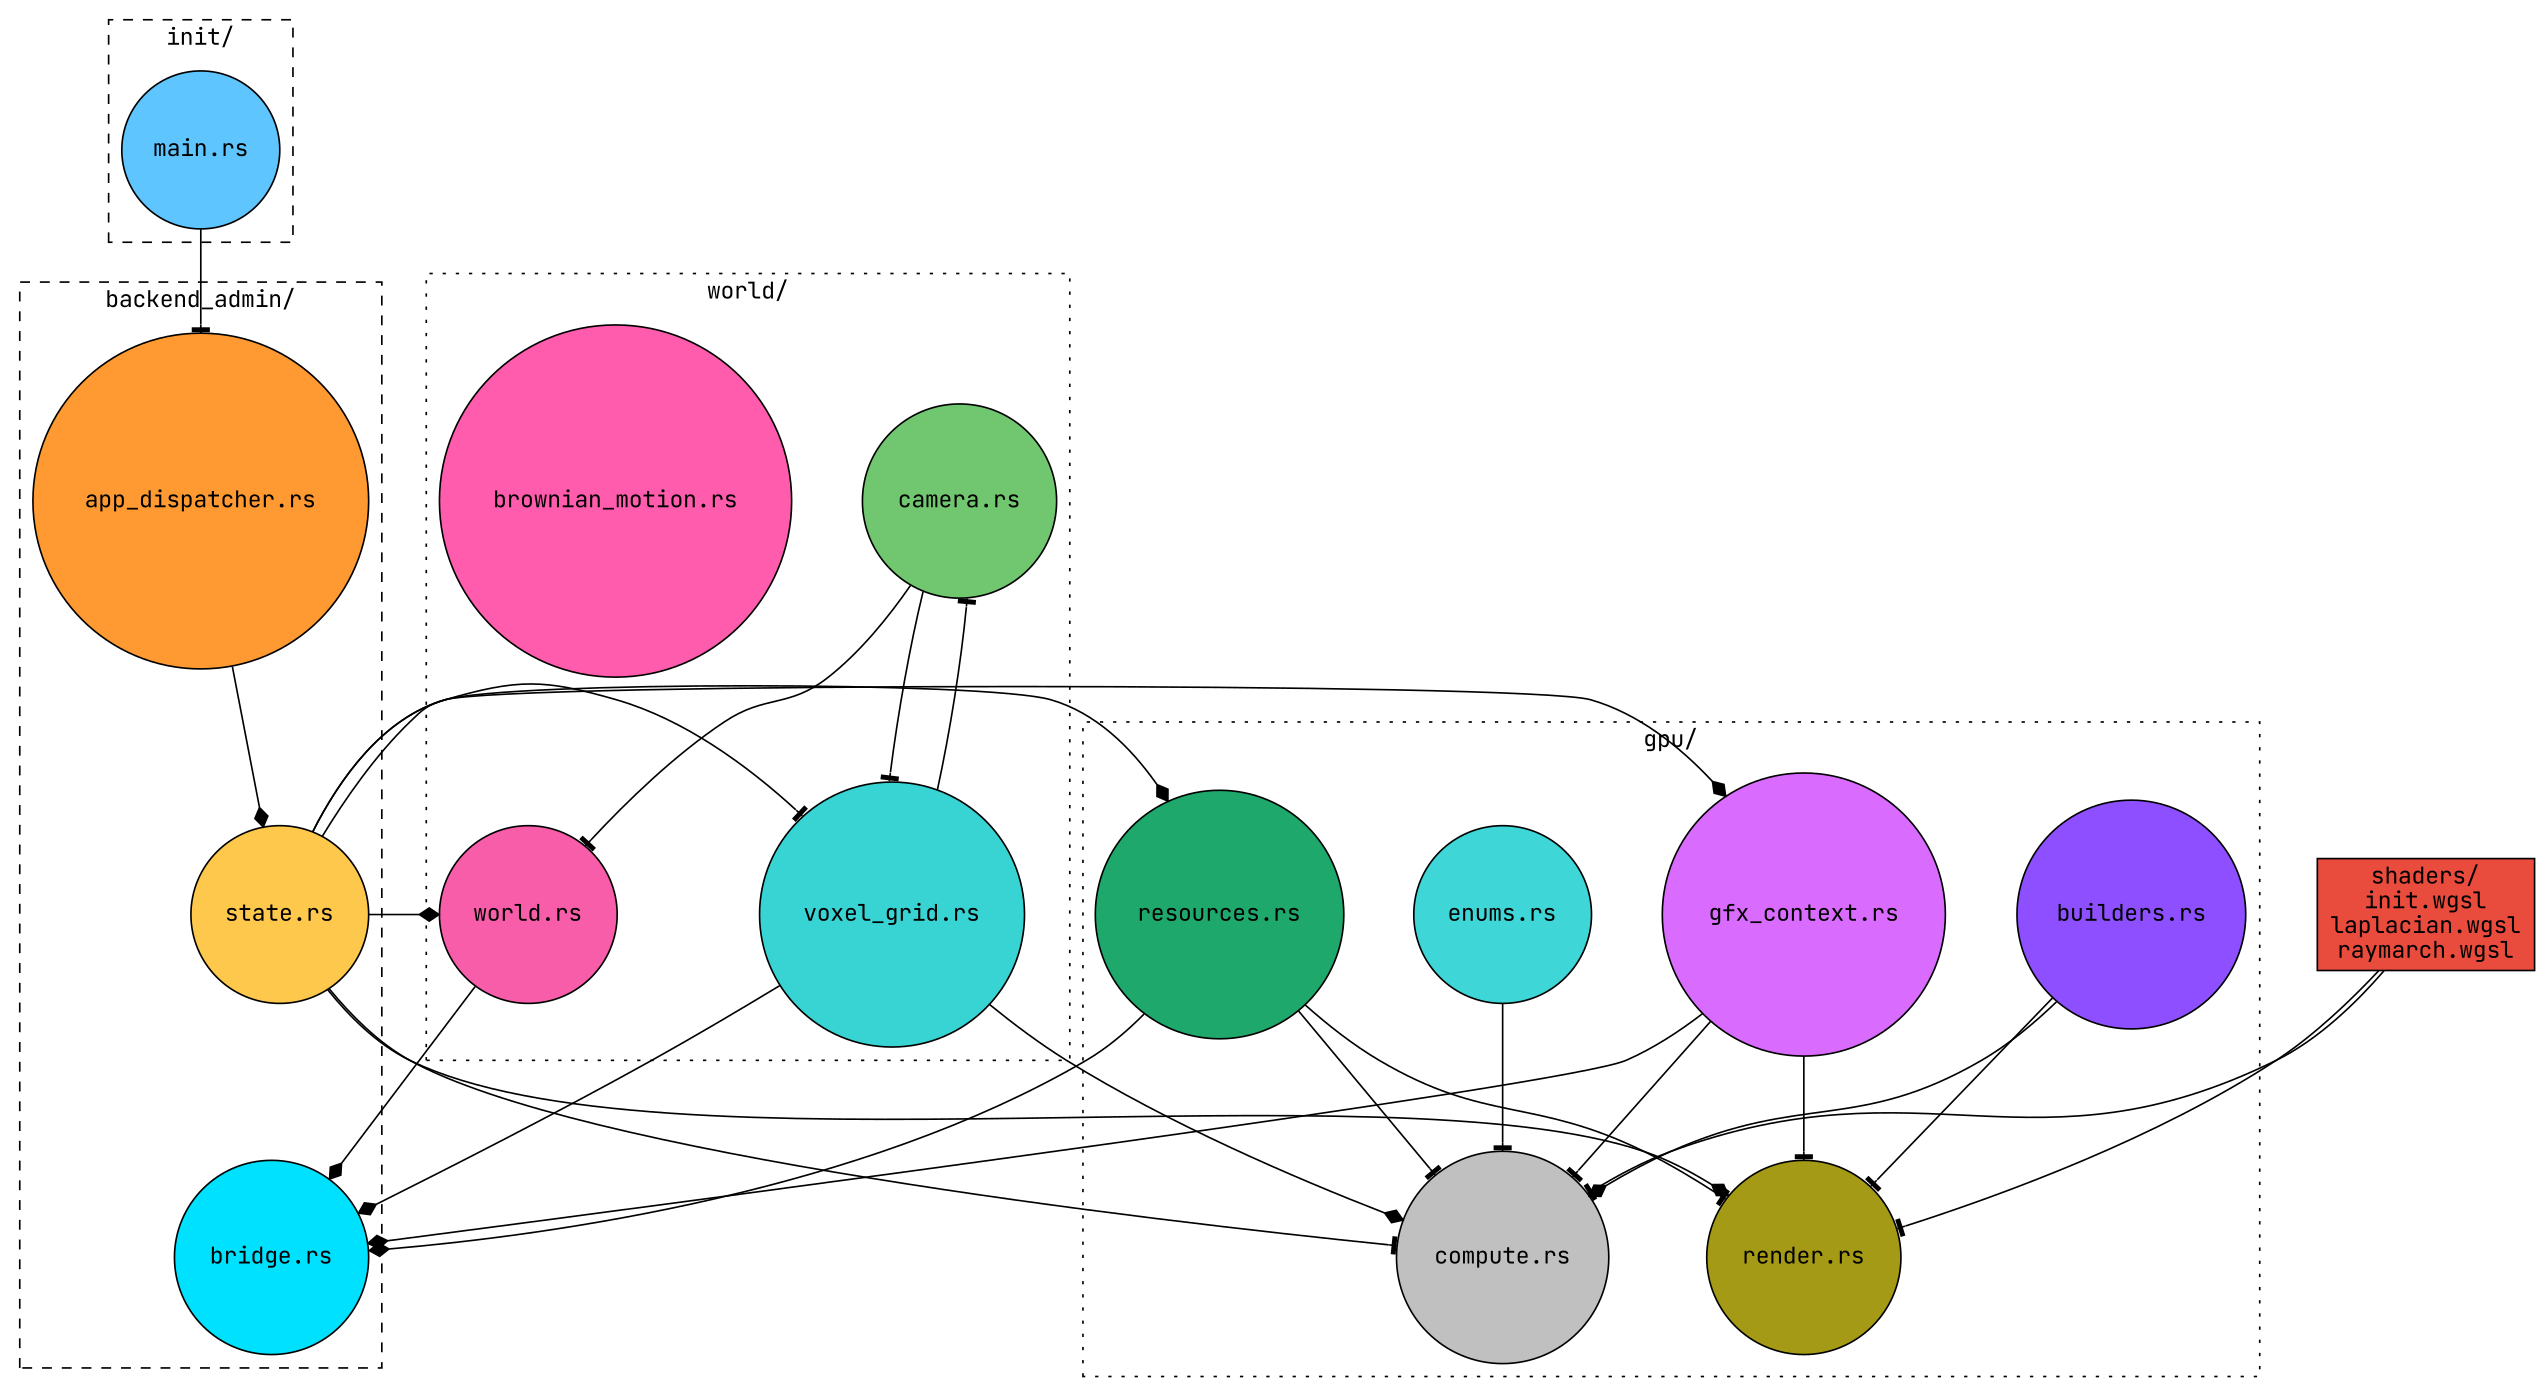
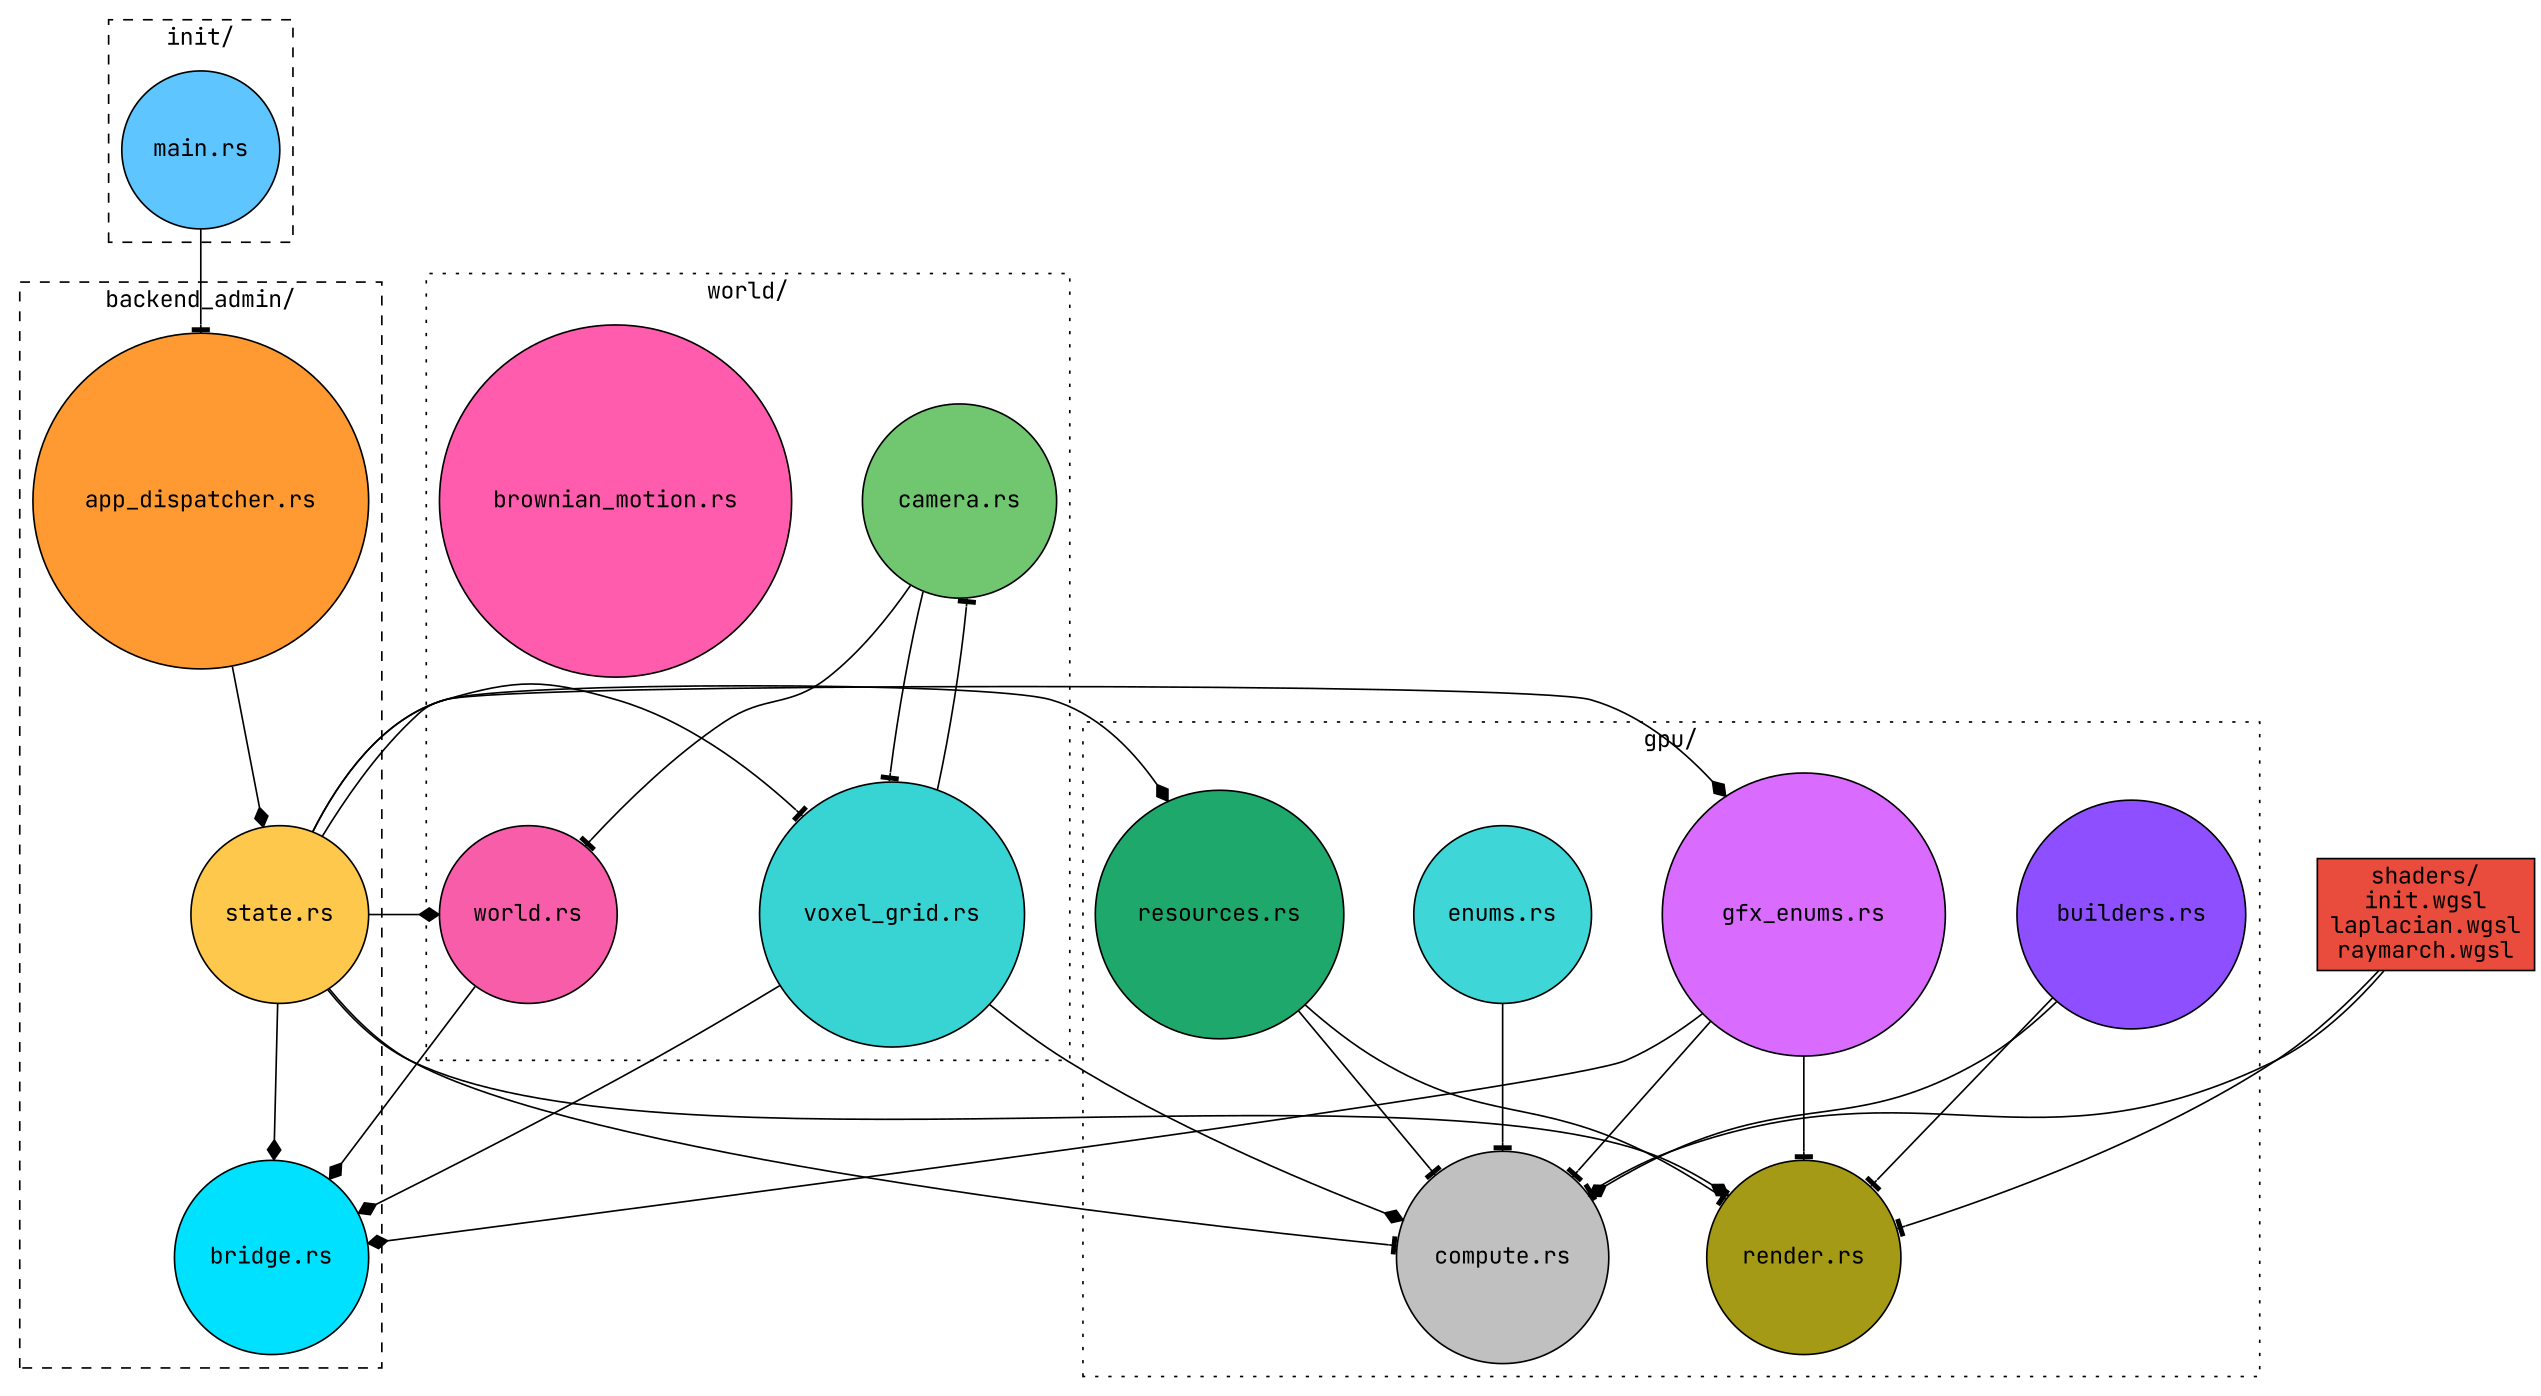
(1804, 915) -> (1804, 915)
(860, 1158) -> (276, 1072)
